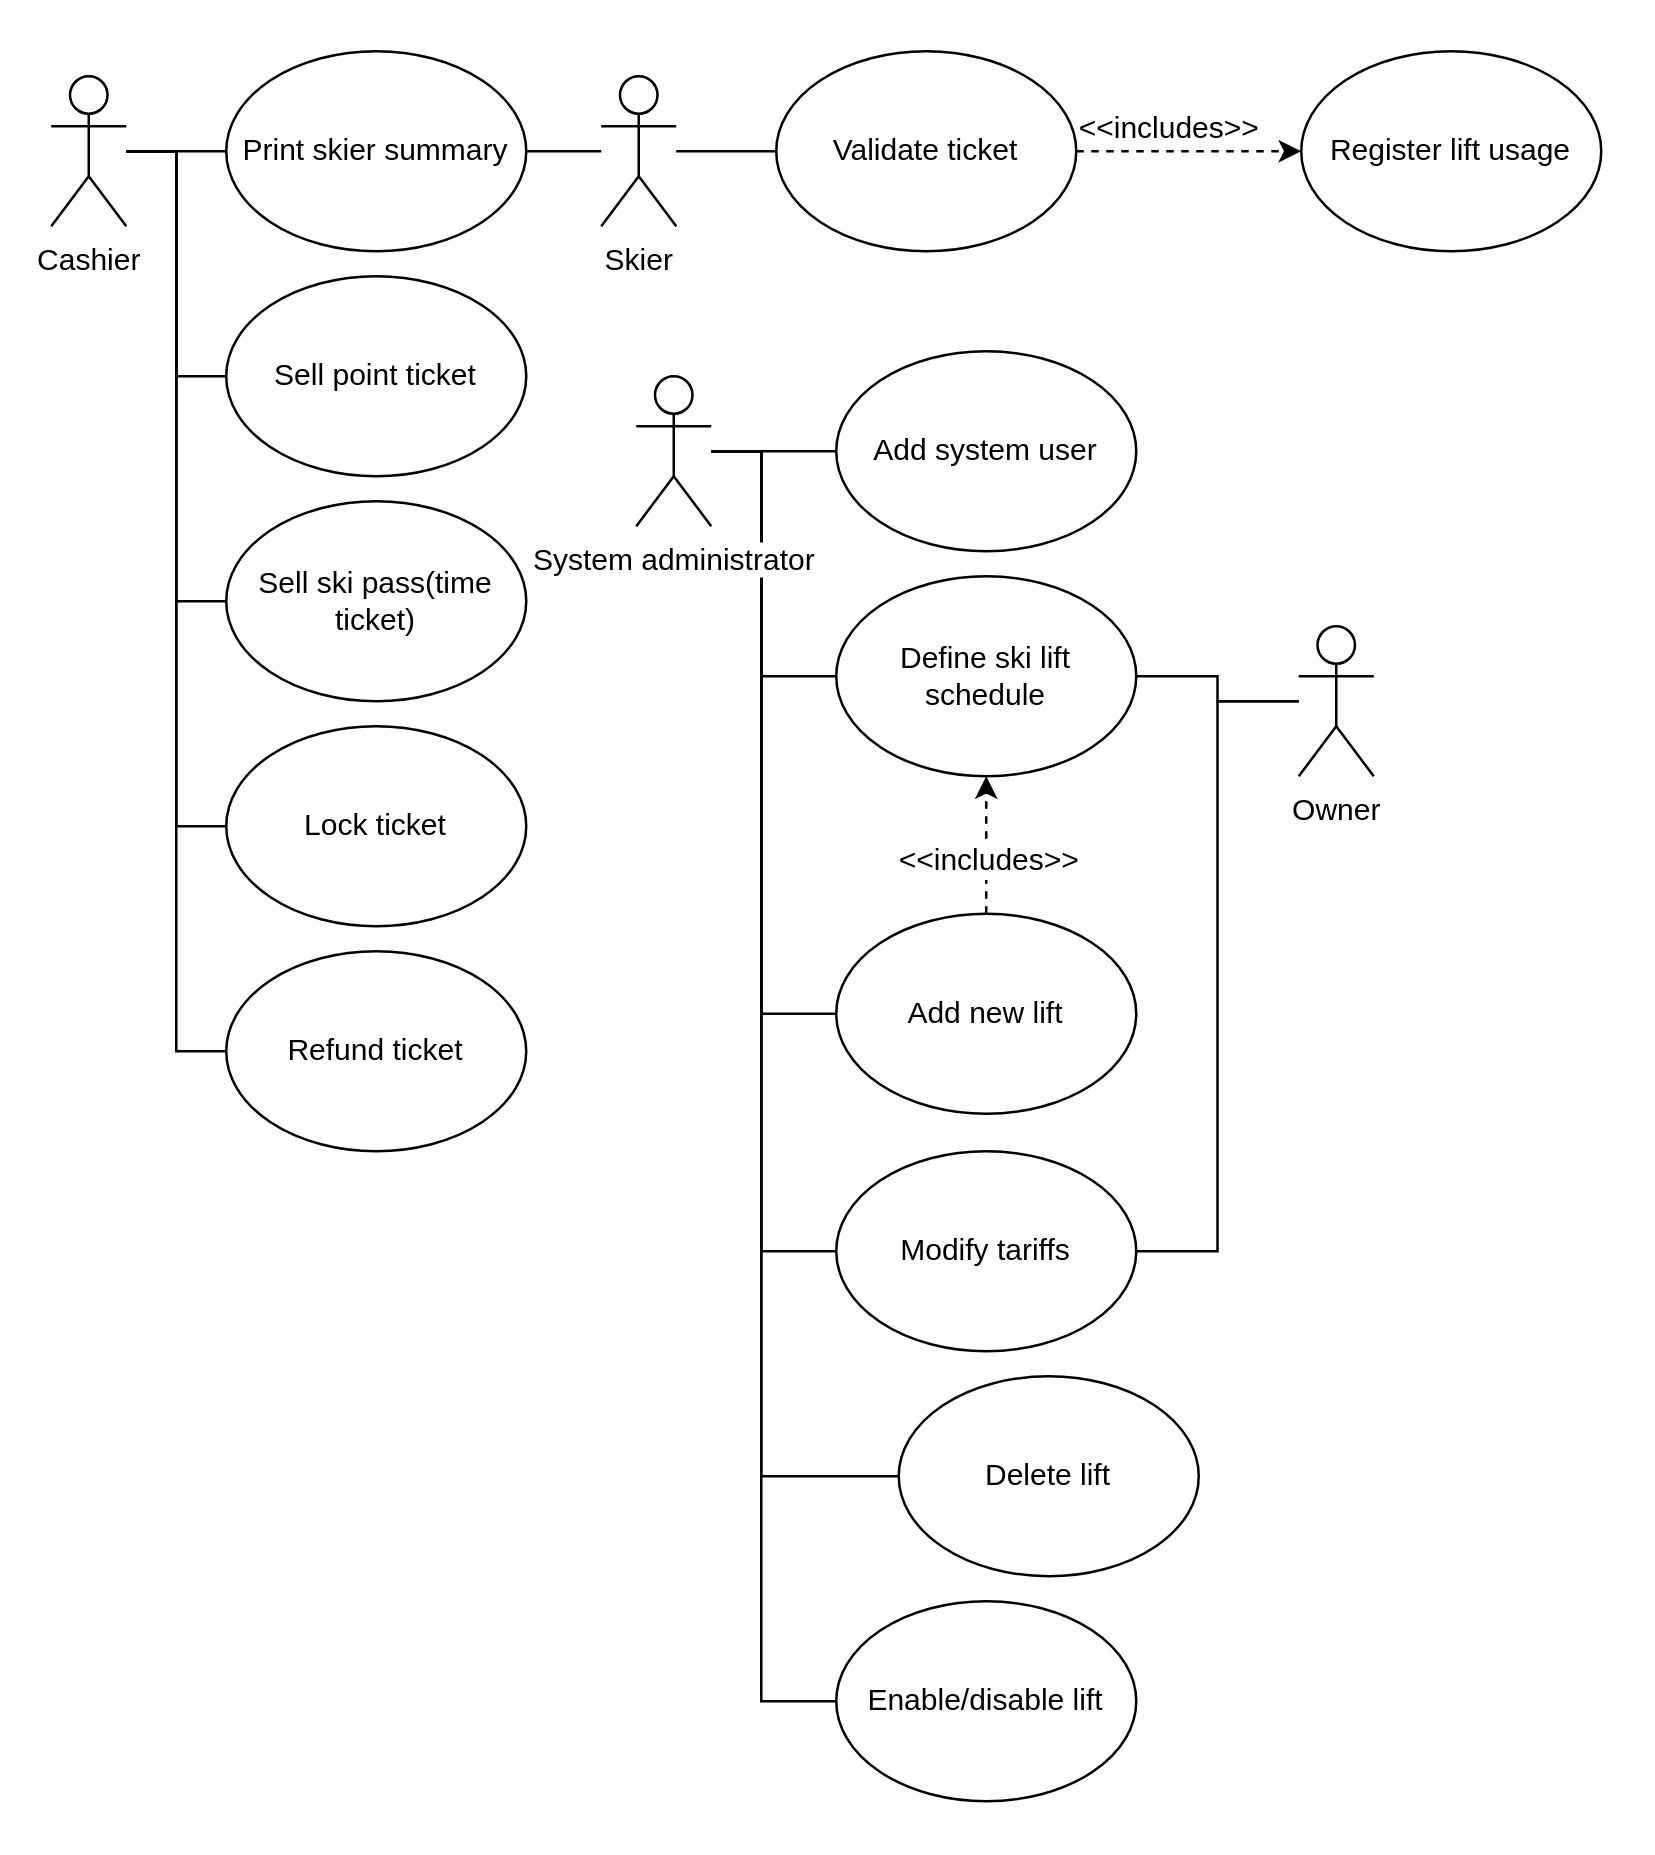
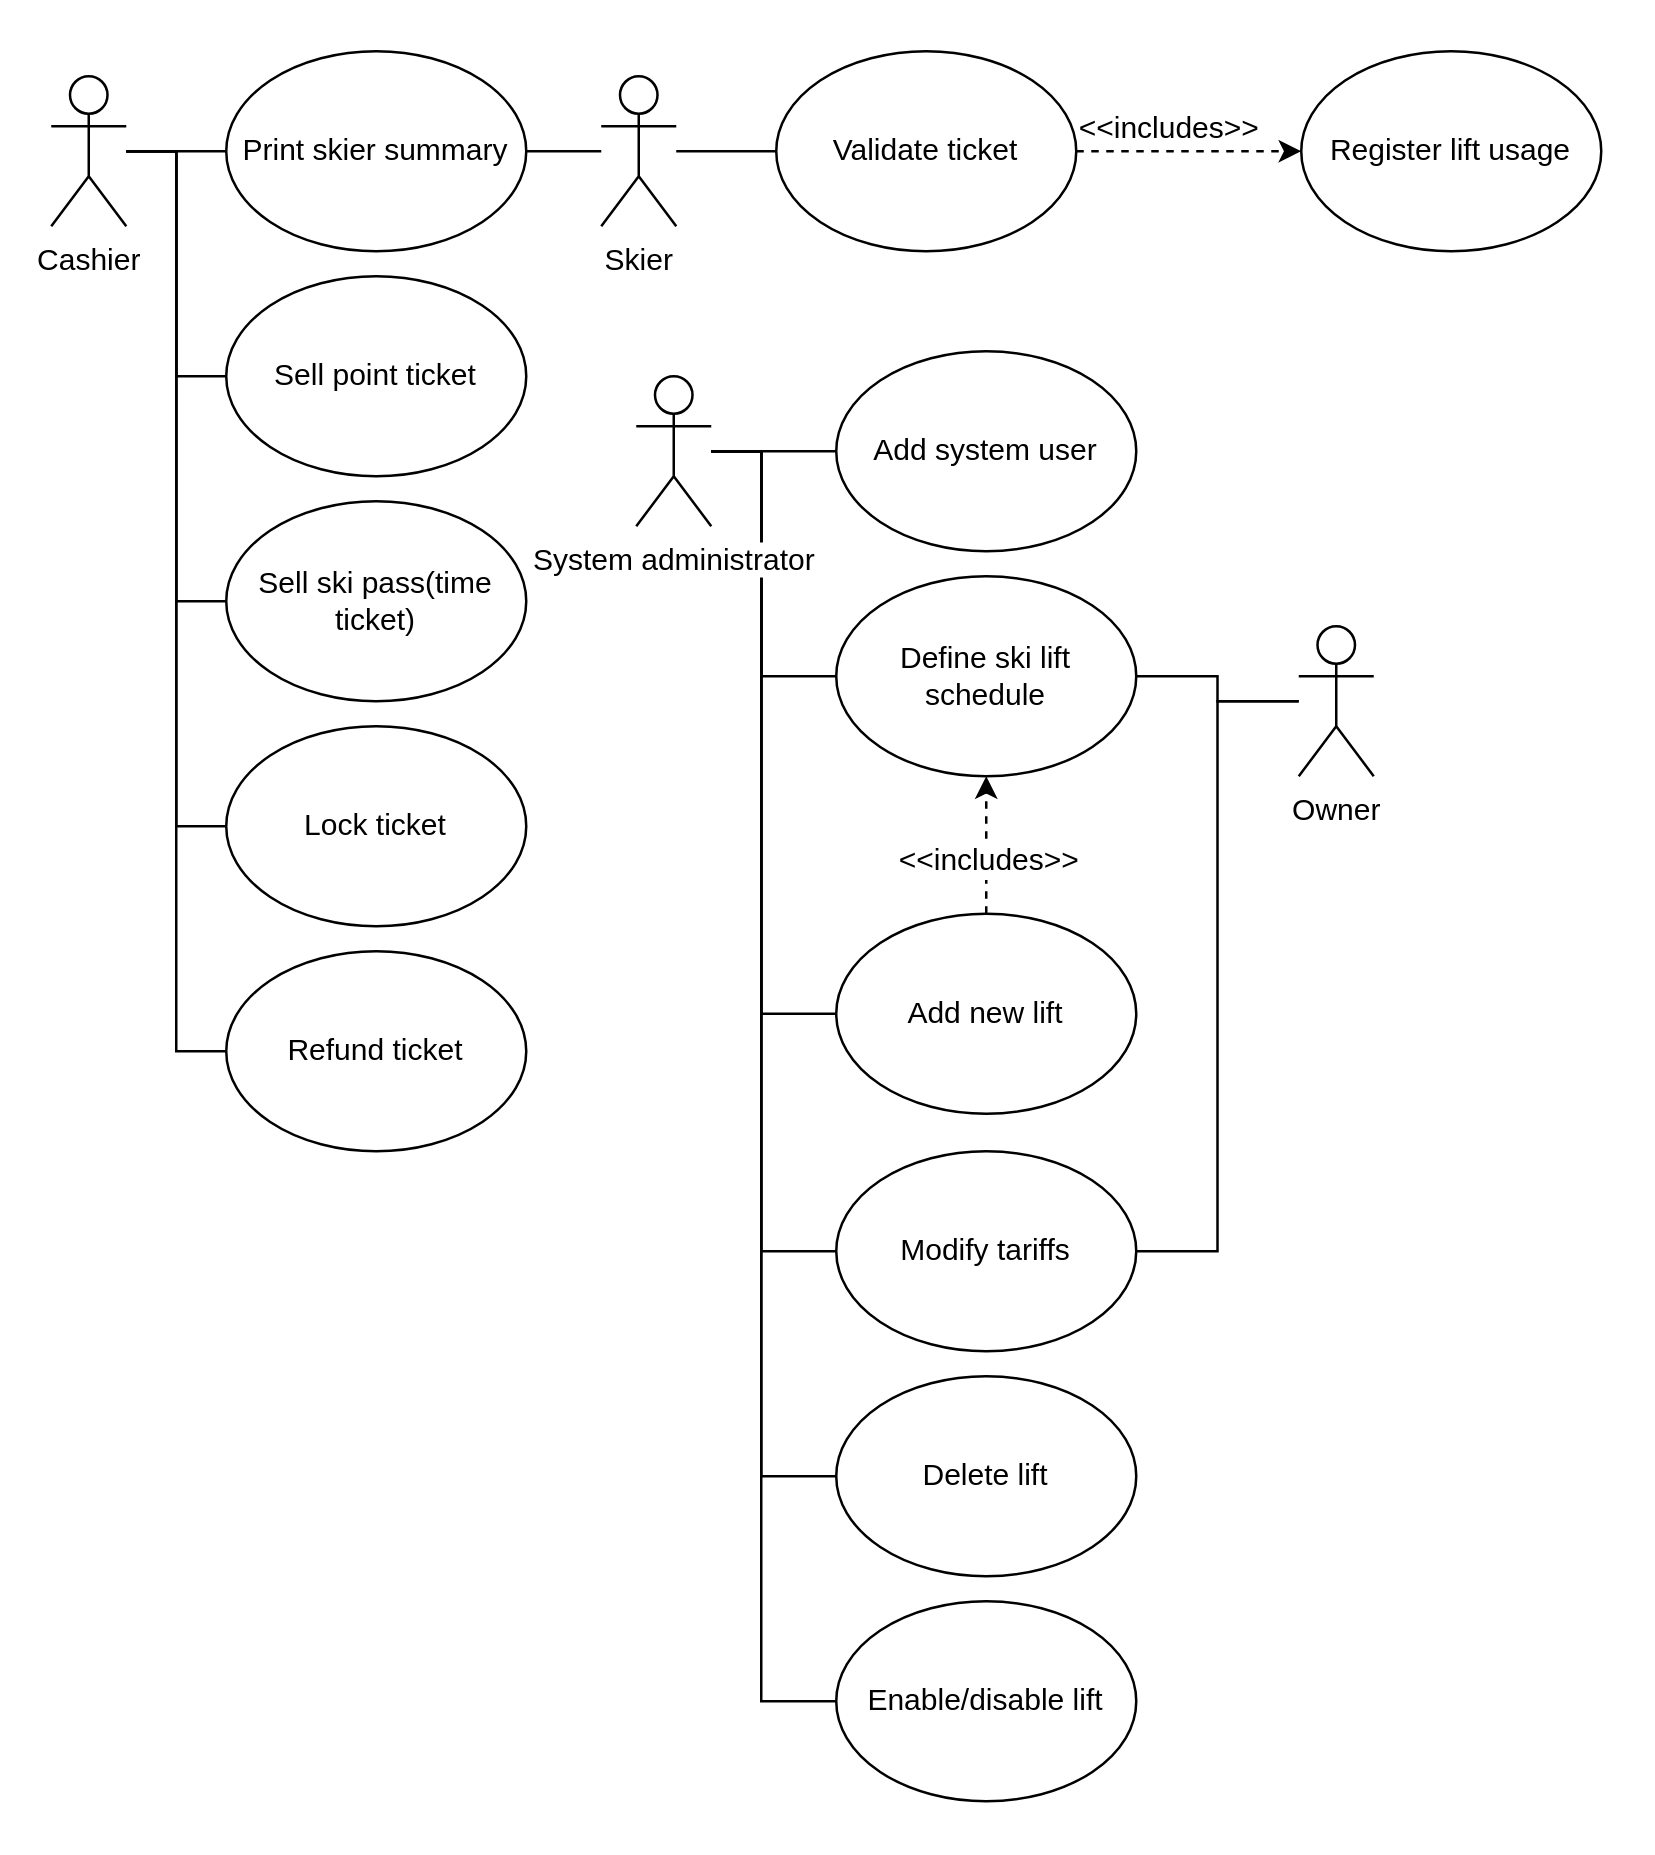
(1049, 1476) -> (986, 1476)
